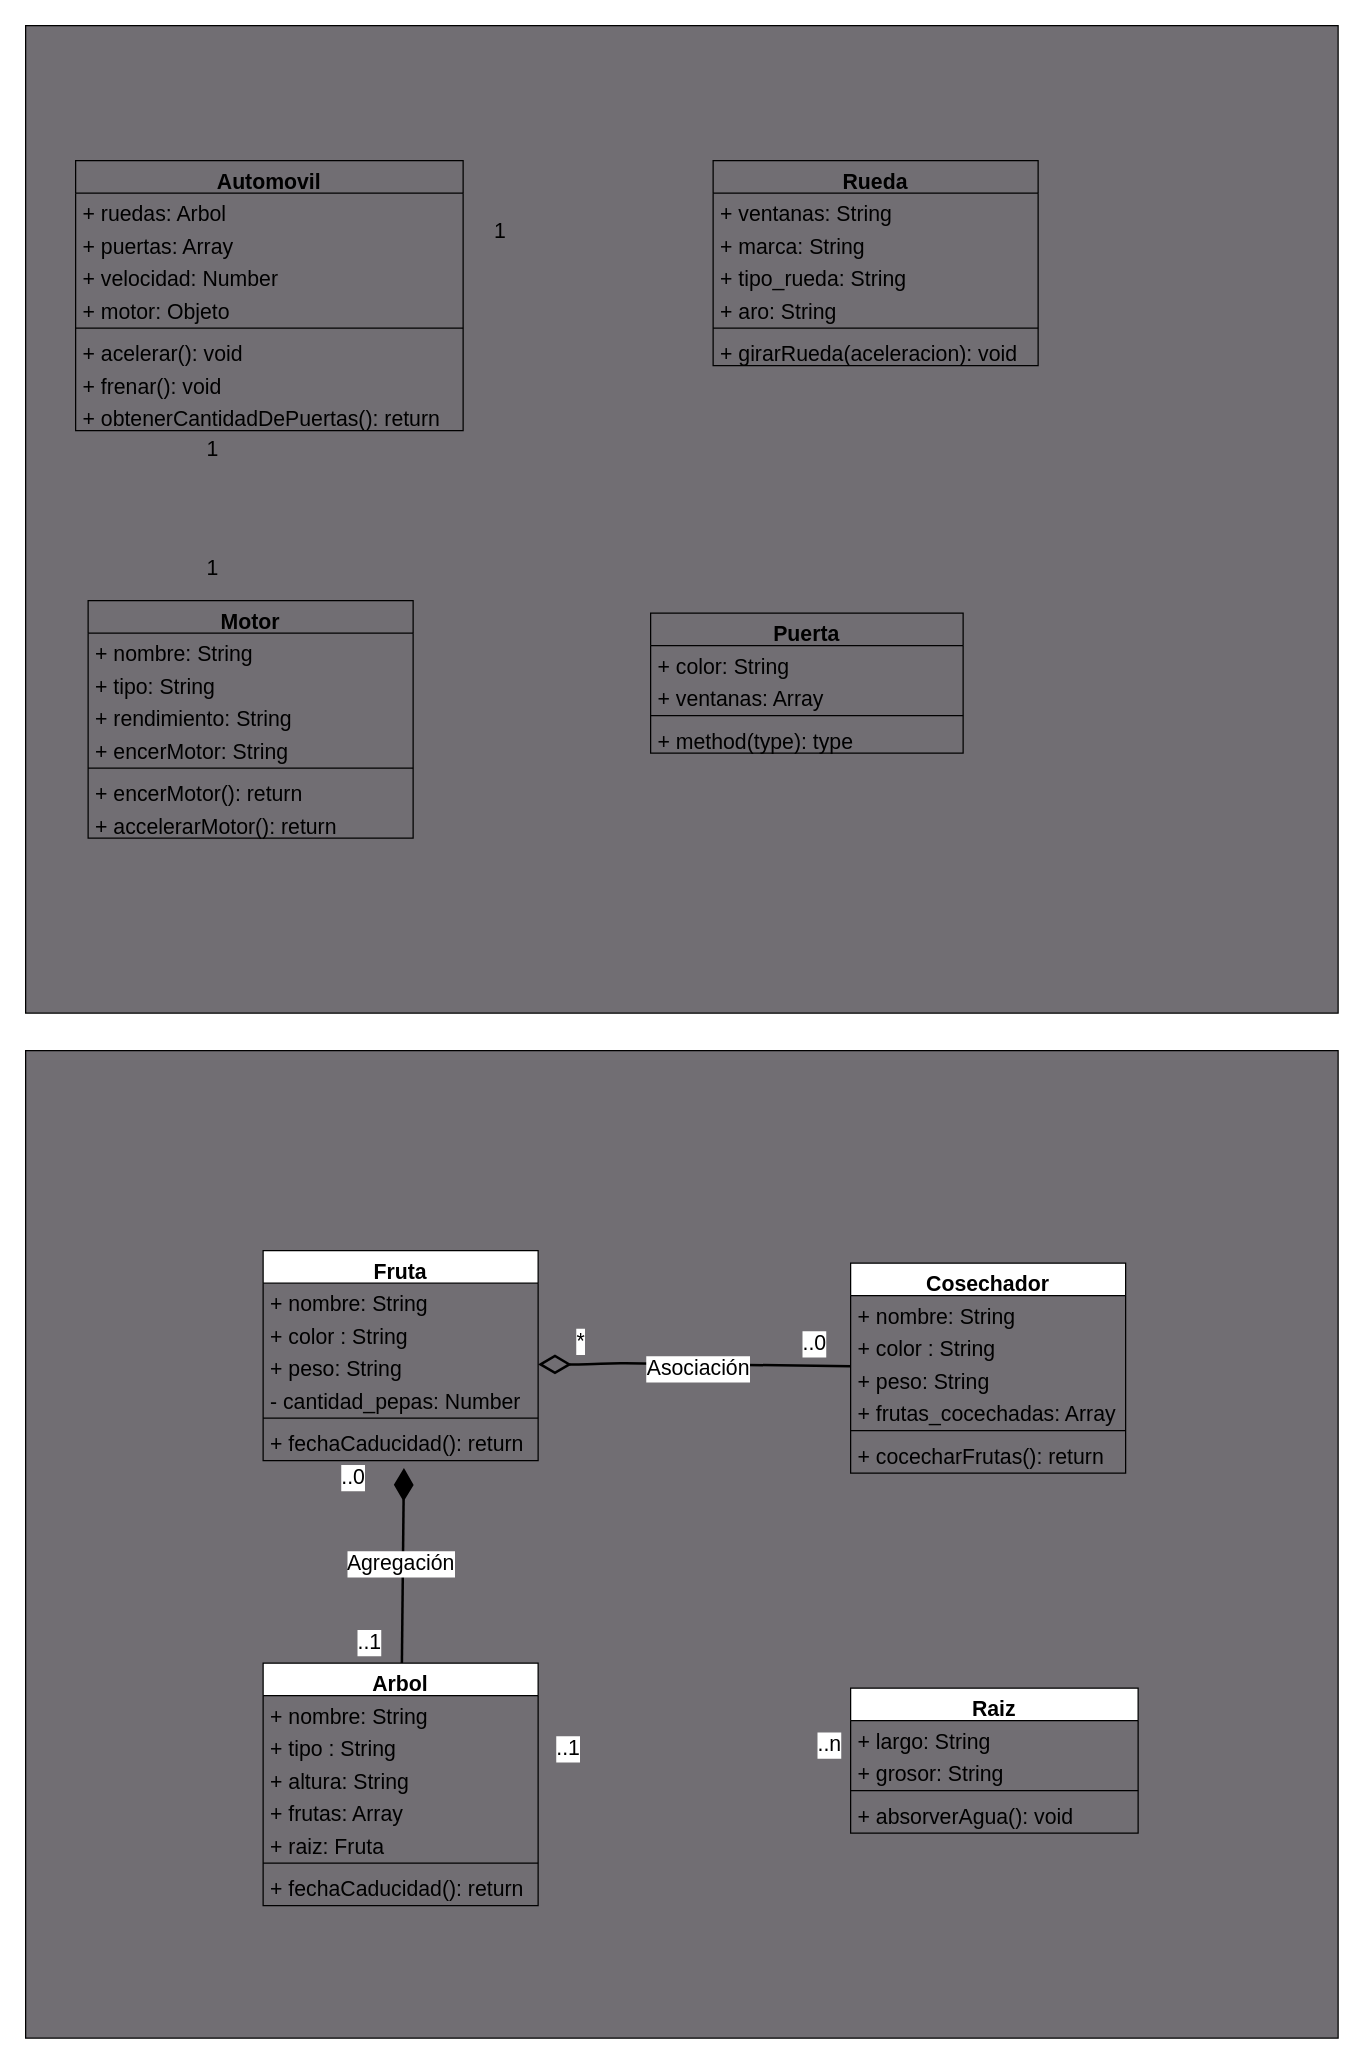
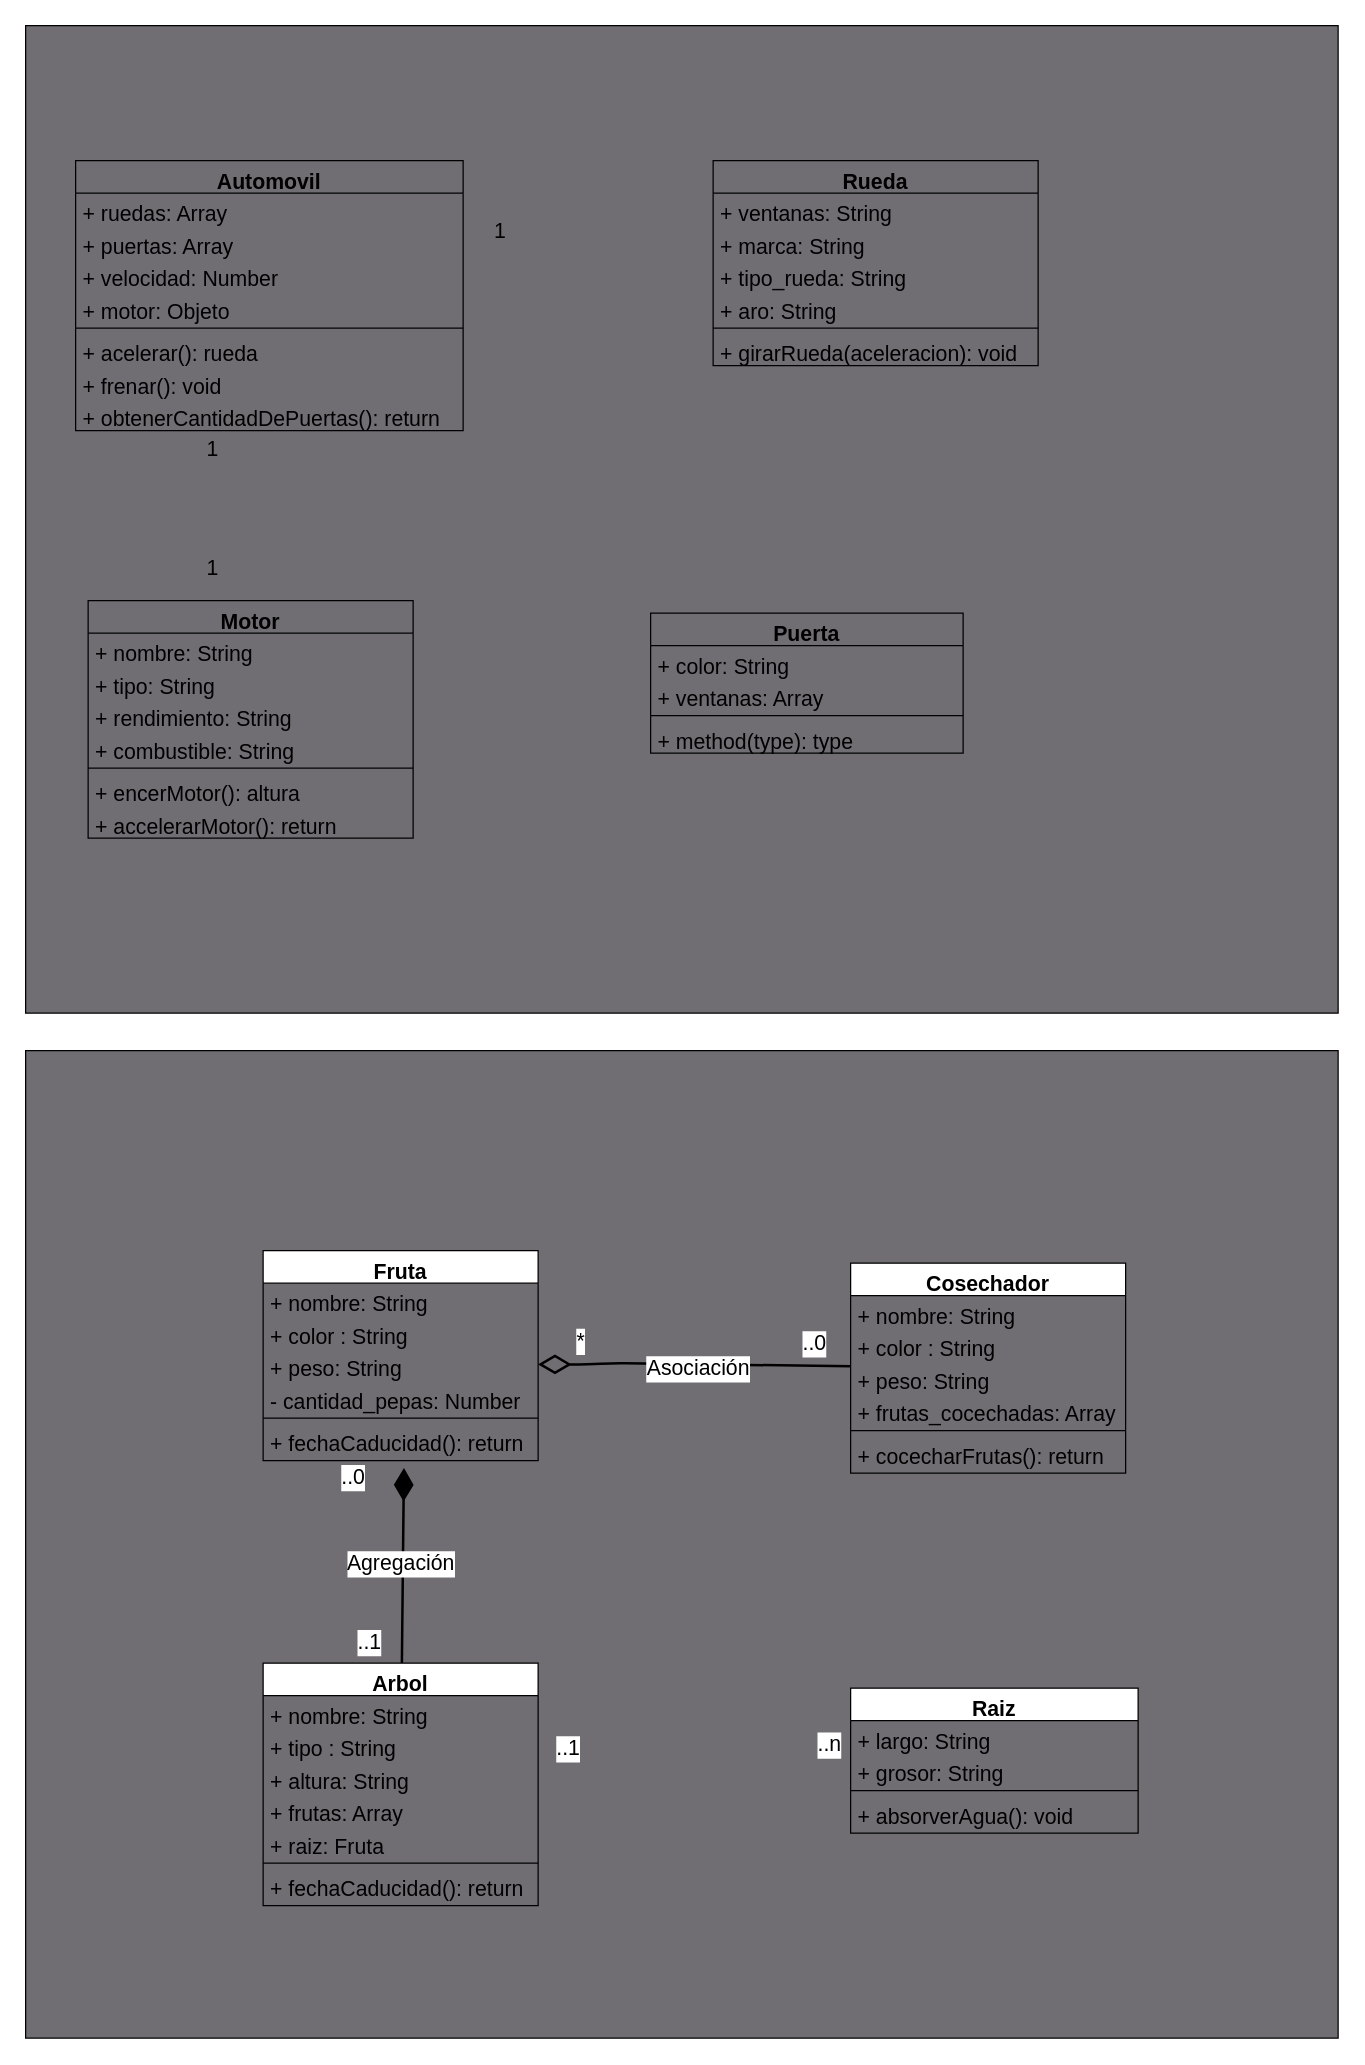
(161, 214) -> (163, 214)
(176, 354) -> (185, 354)
(203, 752) -> (203, 752)
(218, 794) -> (215, 794)
